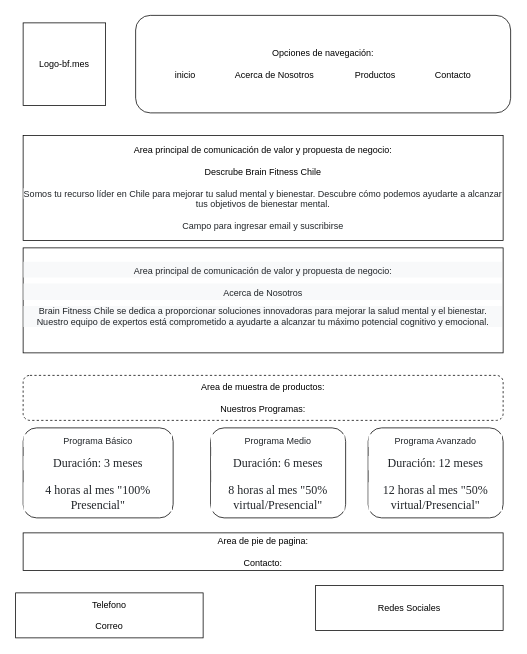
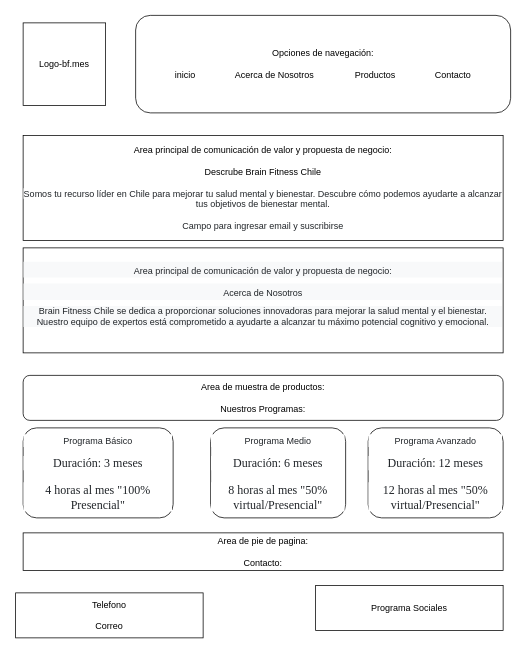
(263, 398) -> (263, 398)
(409, 608) -> (409, 608)
